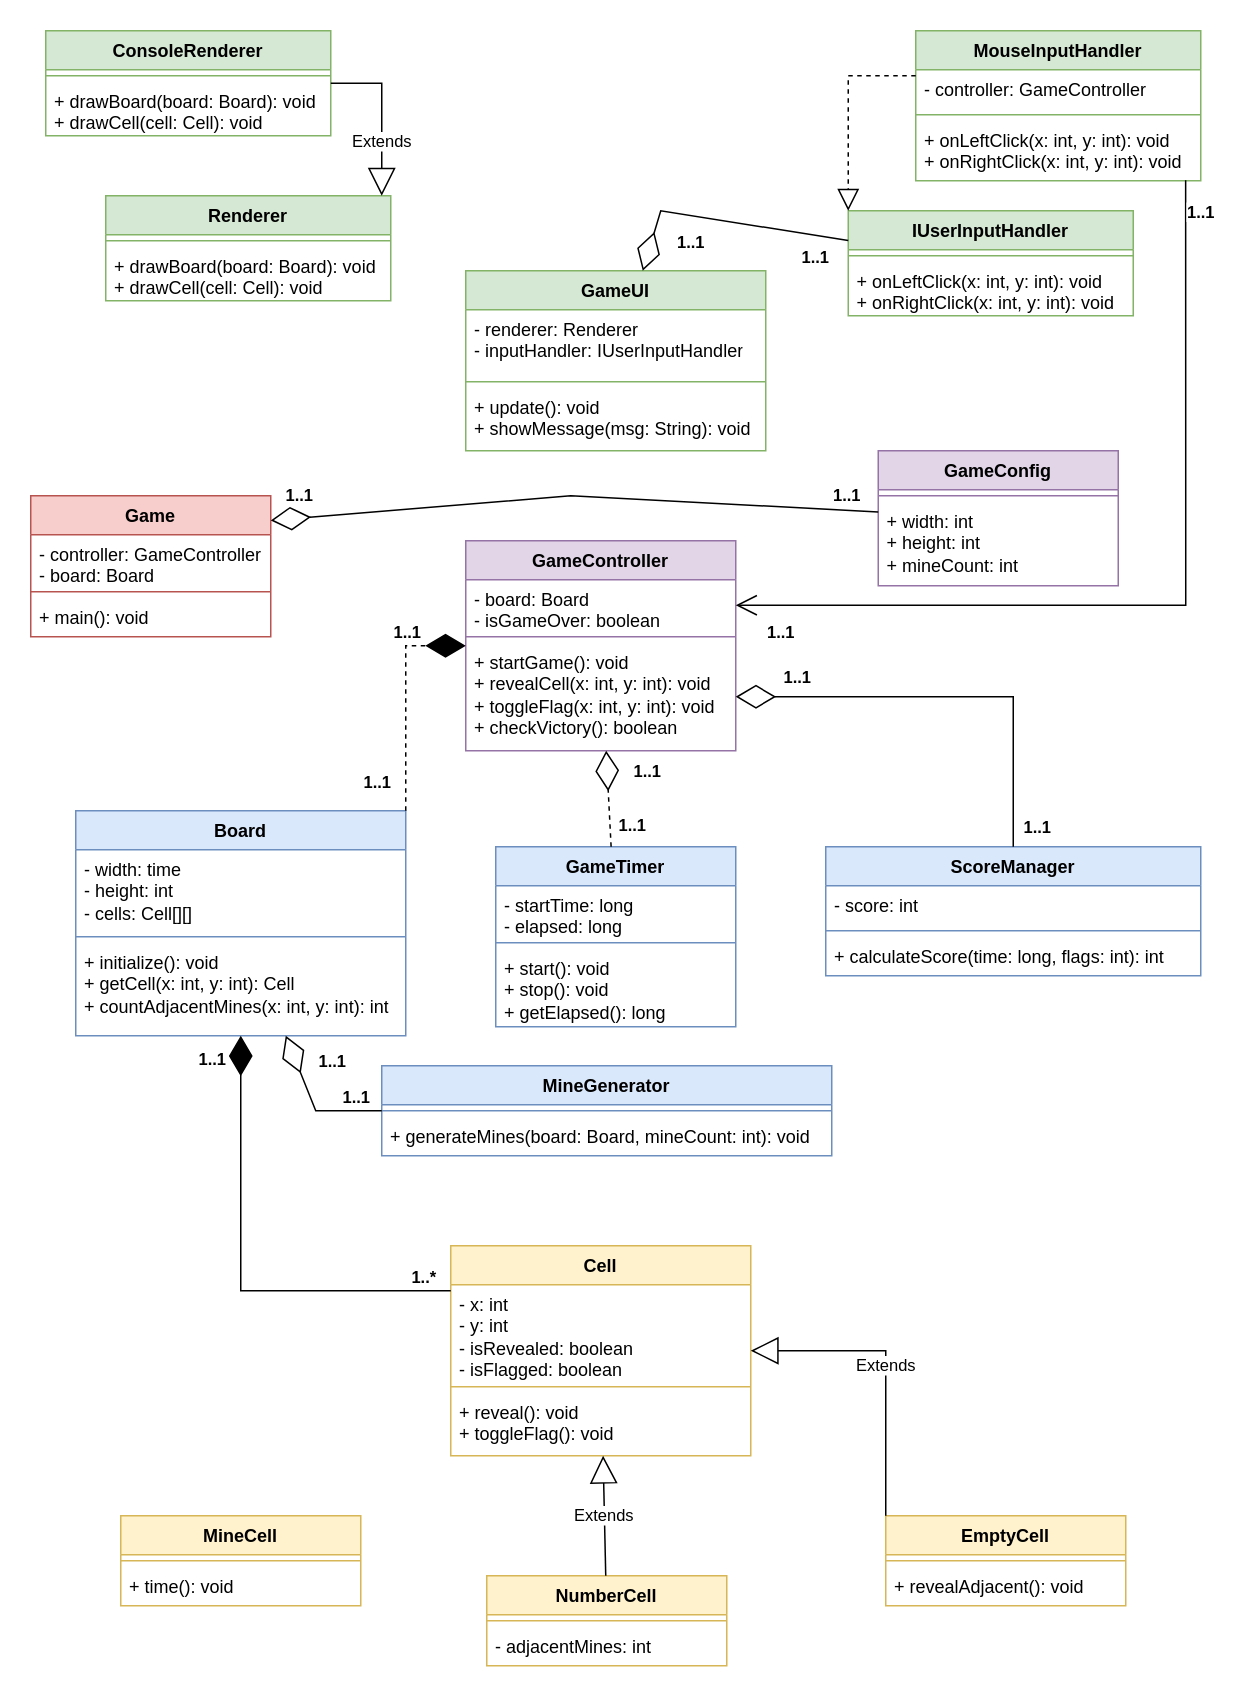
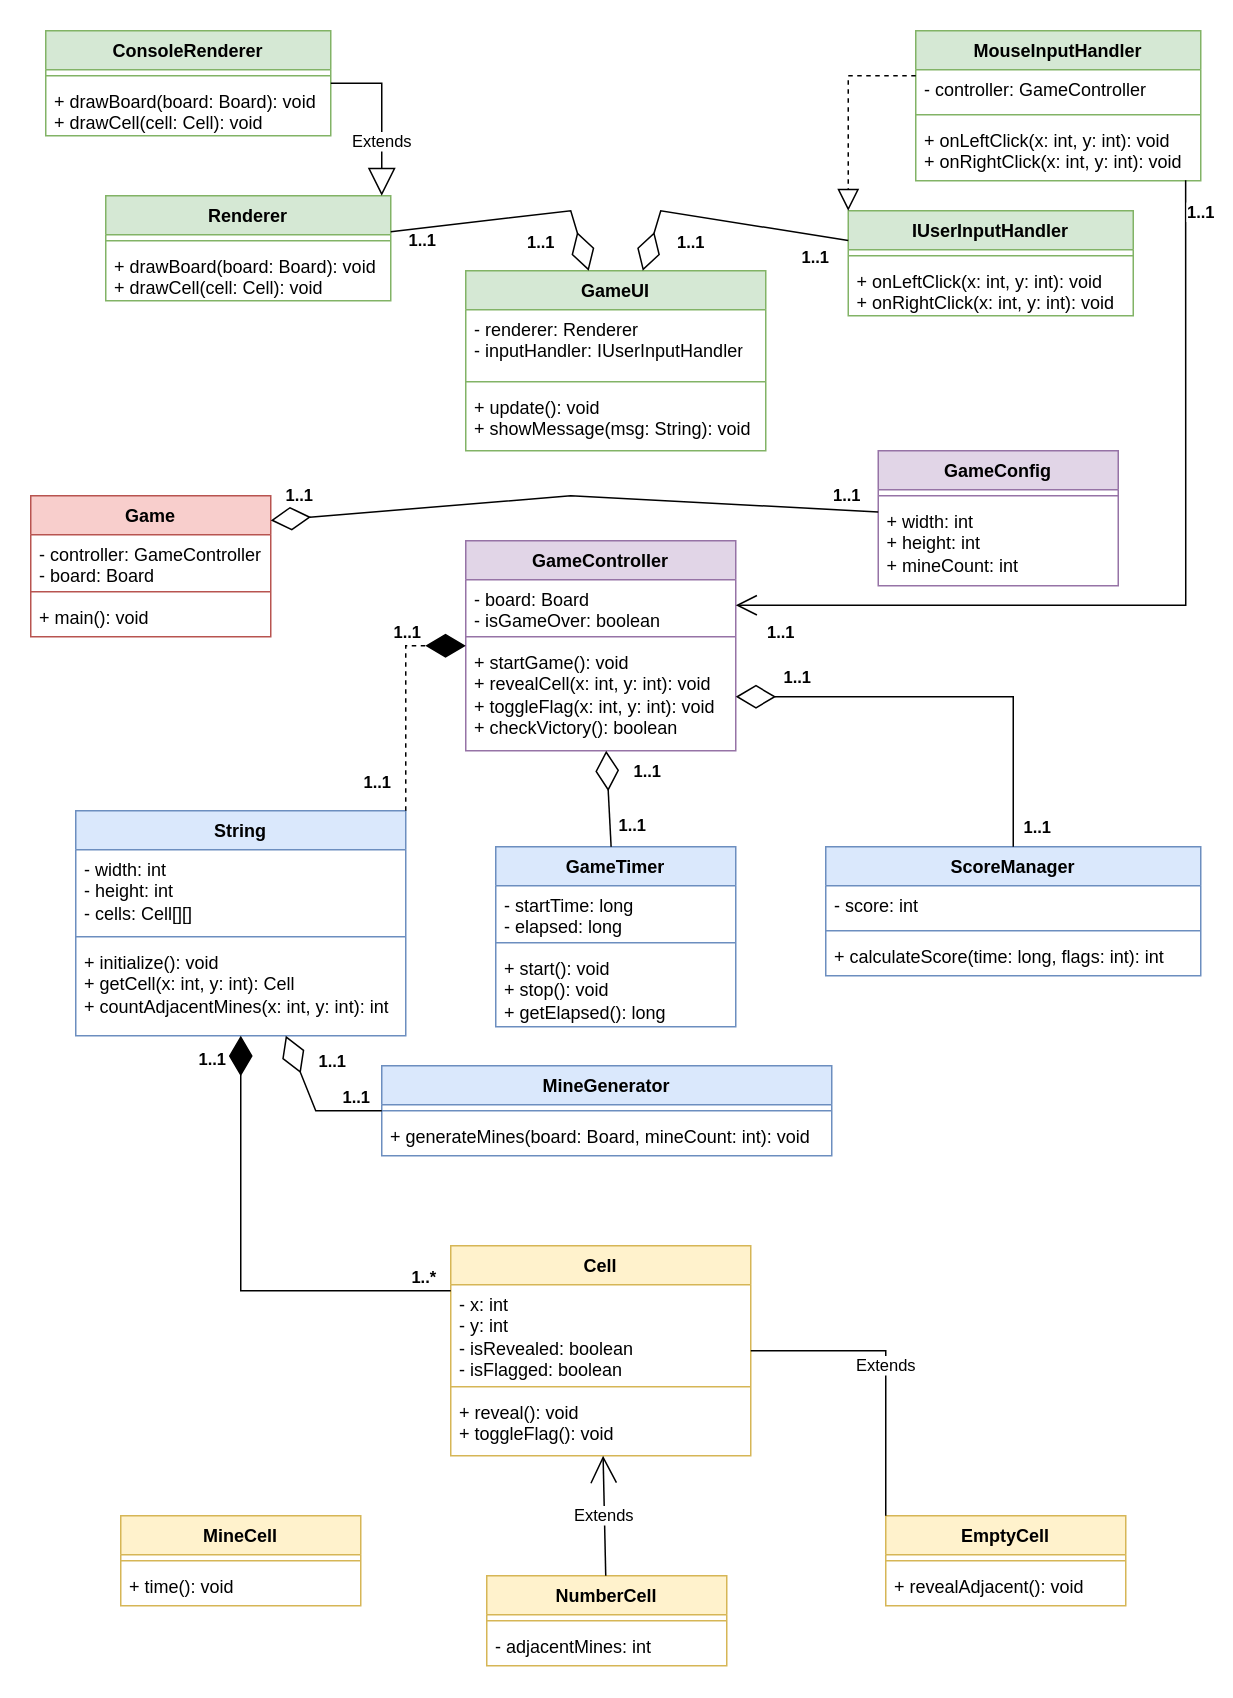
none -> (492, 220)
(610, 818) -> (610, 818)
(241, 832) -> (241, 832)
(154, 893) -> (154, 893)
(779, 1351) -> (766, 1351)
(604, 1484) -> (603, 1472)
